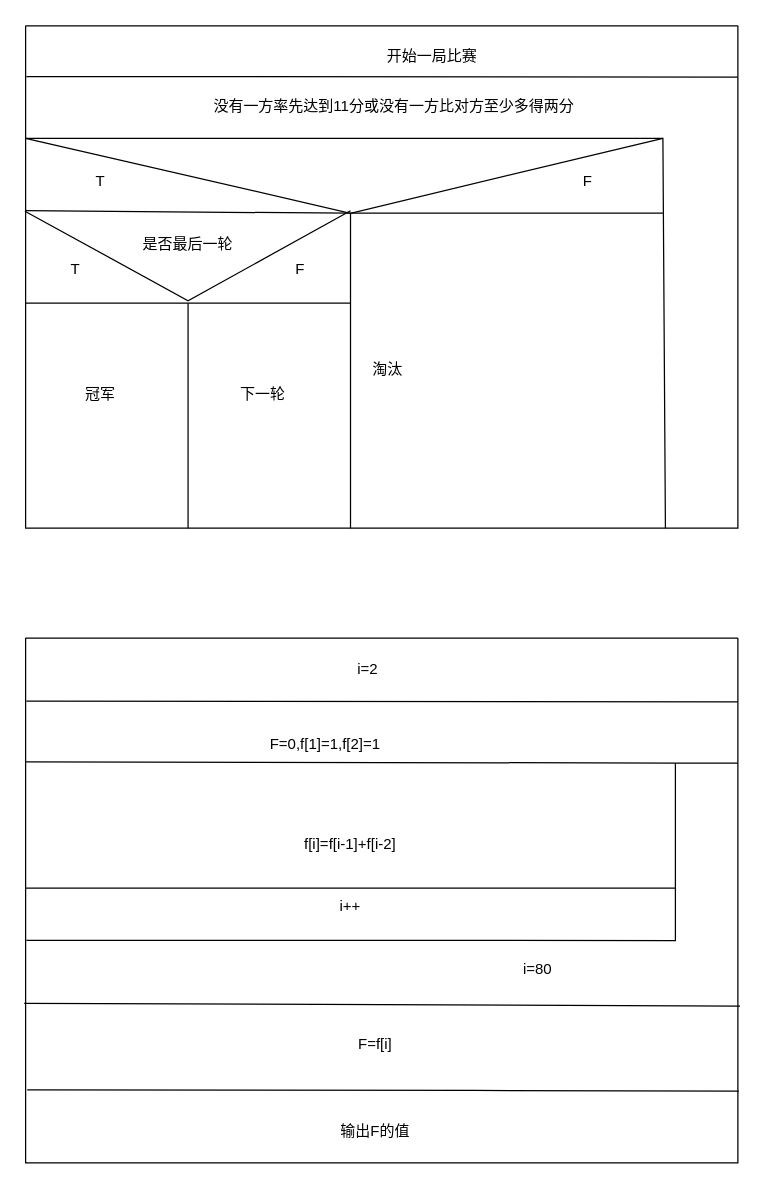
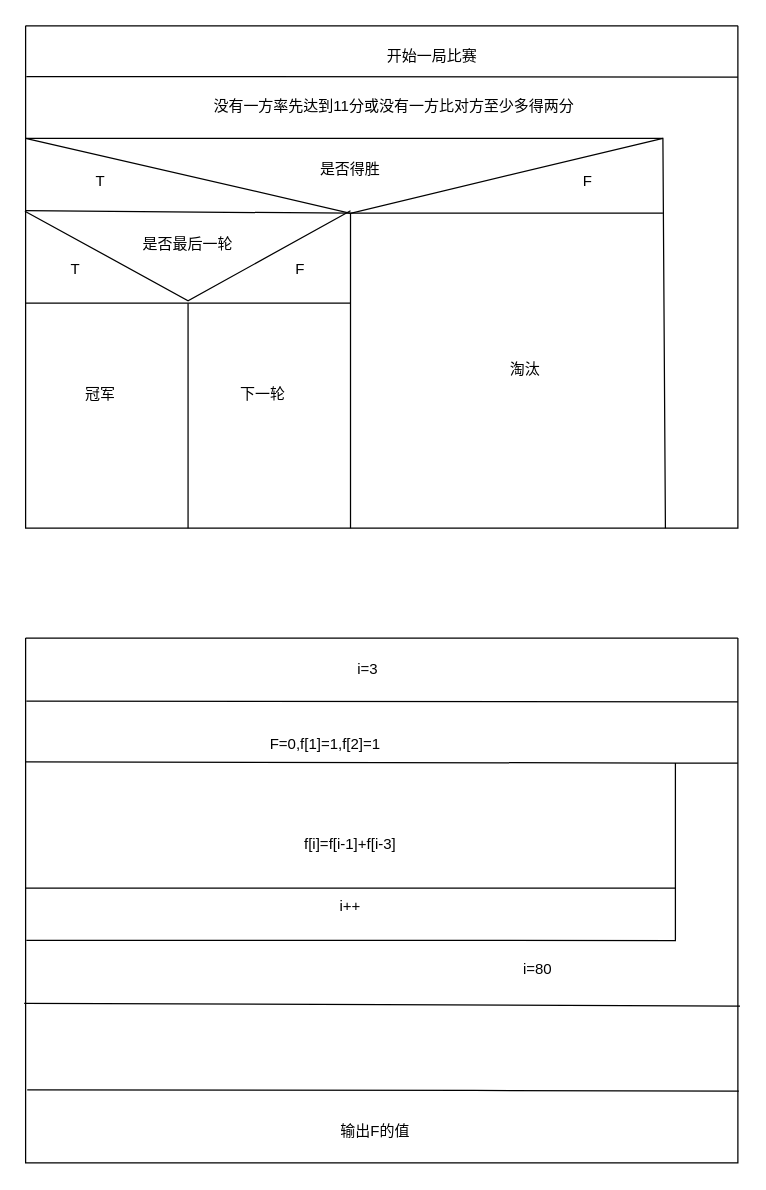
none -> (351, 169)
(388, 369) -> (526, 369)
(368, 669) -> (368, 669)
(351, 844) -> (351, 844)
(376, 1044) -> none
